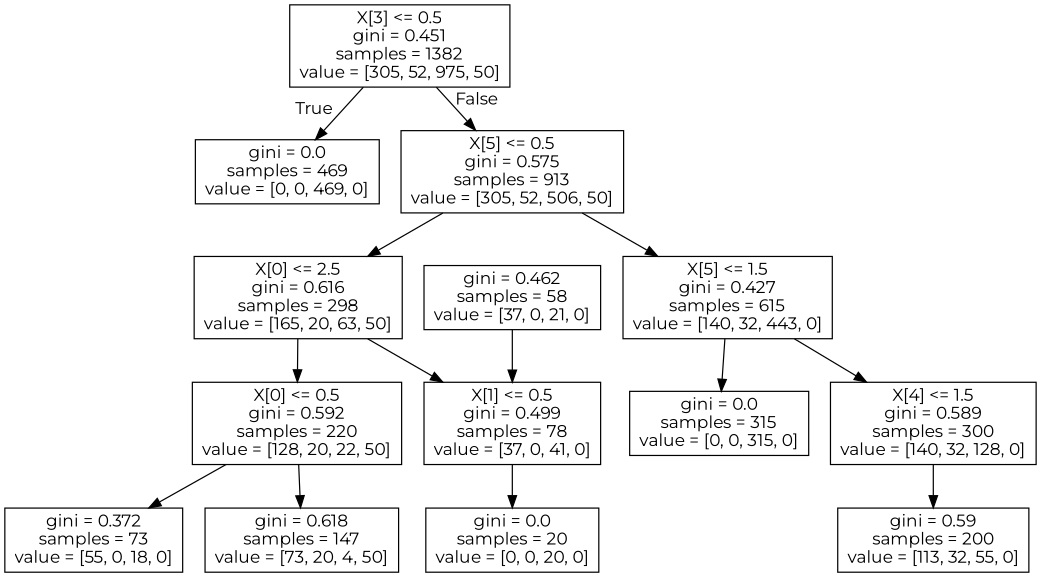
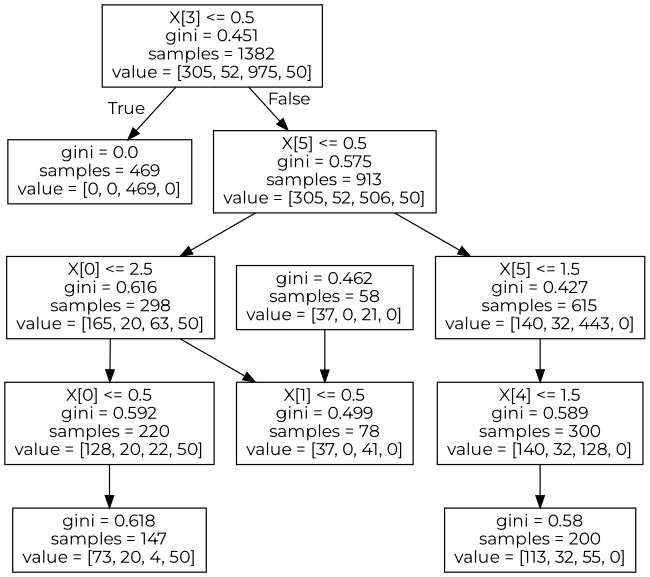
(719, 423) -> none
(94, 540) -> none
(512, 540) -> none
(933, 540) -> (540, 540)
